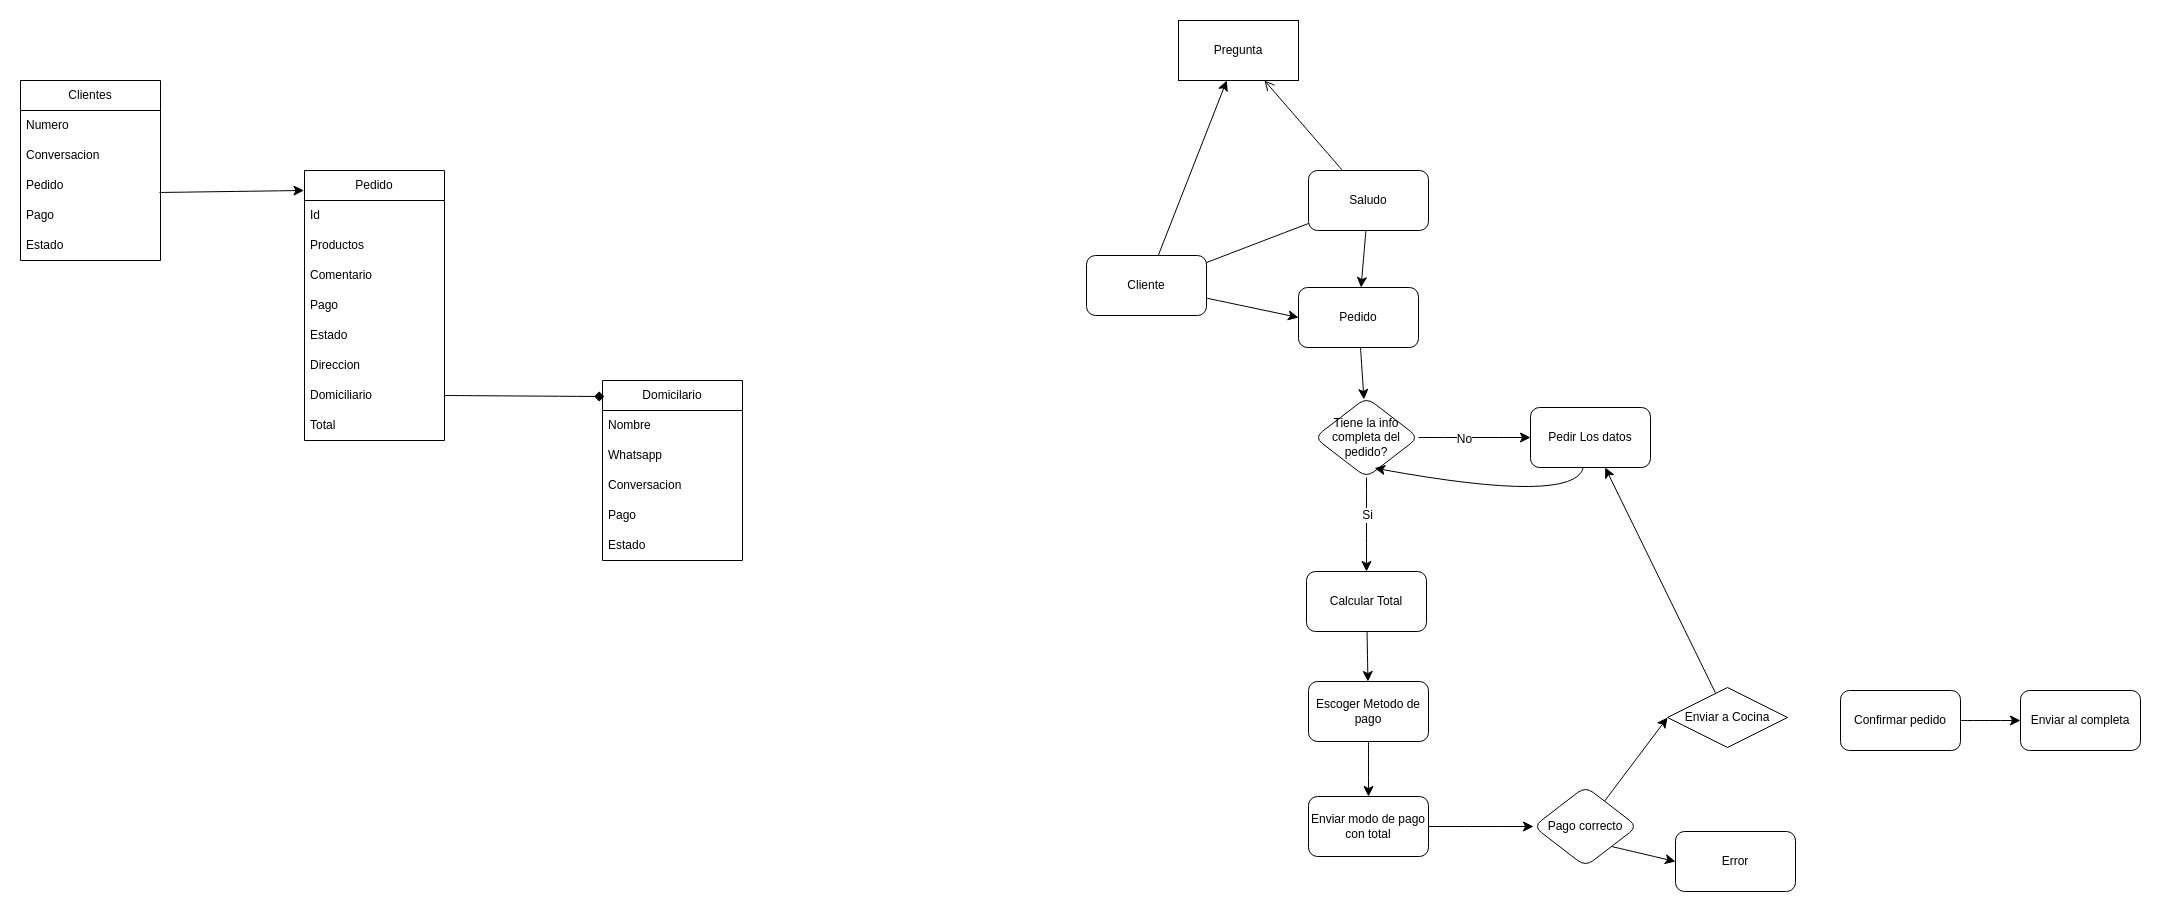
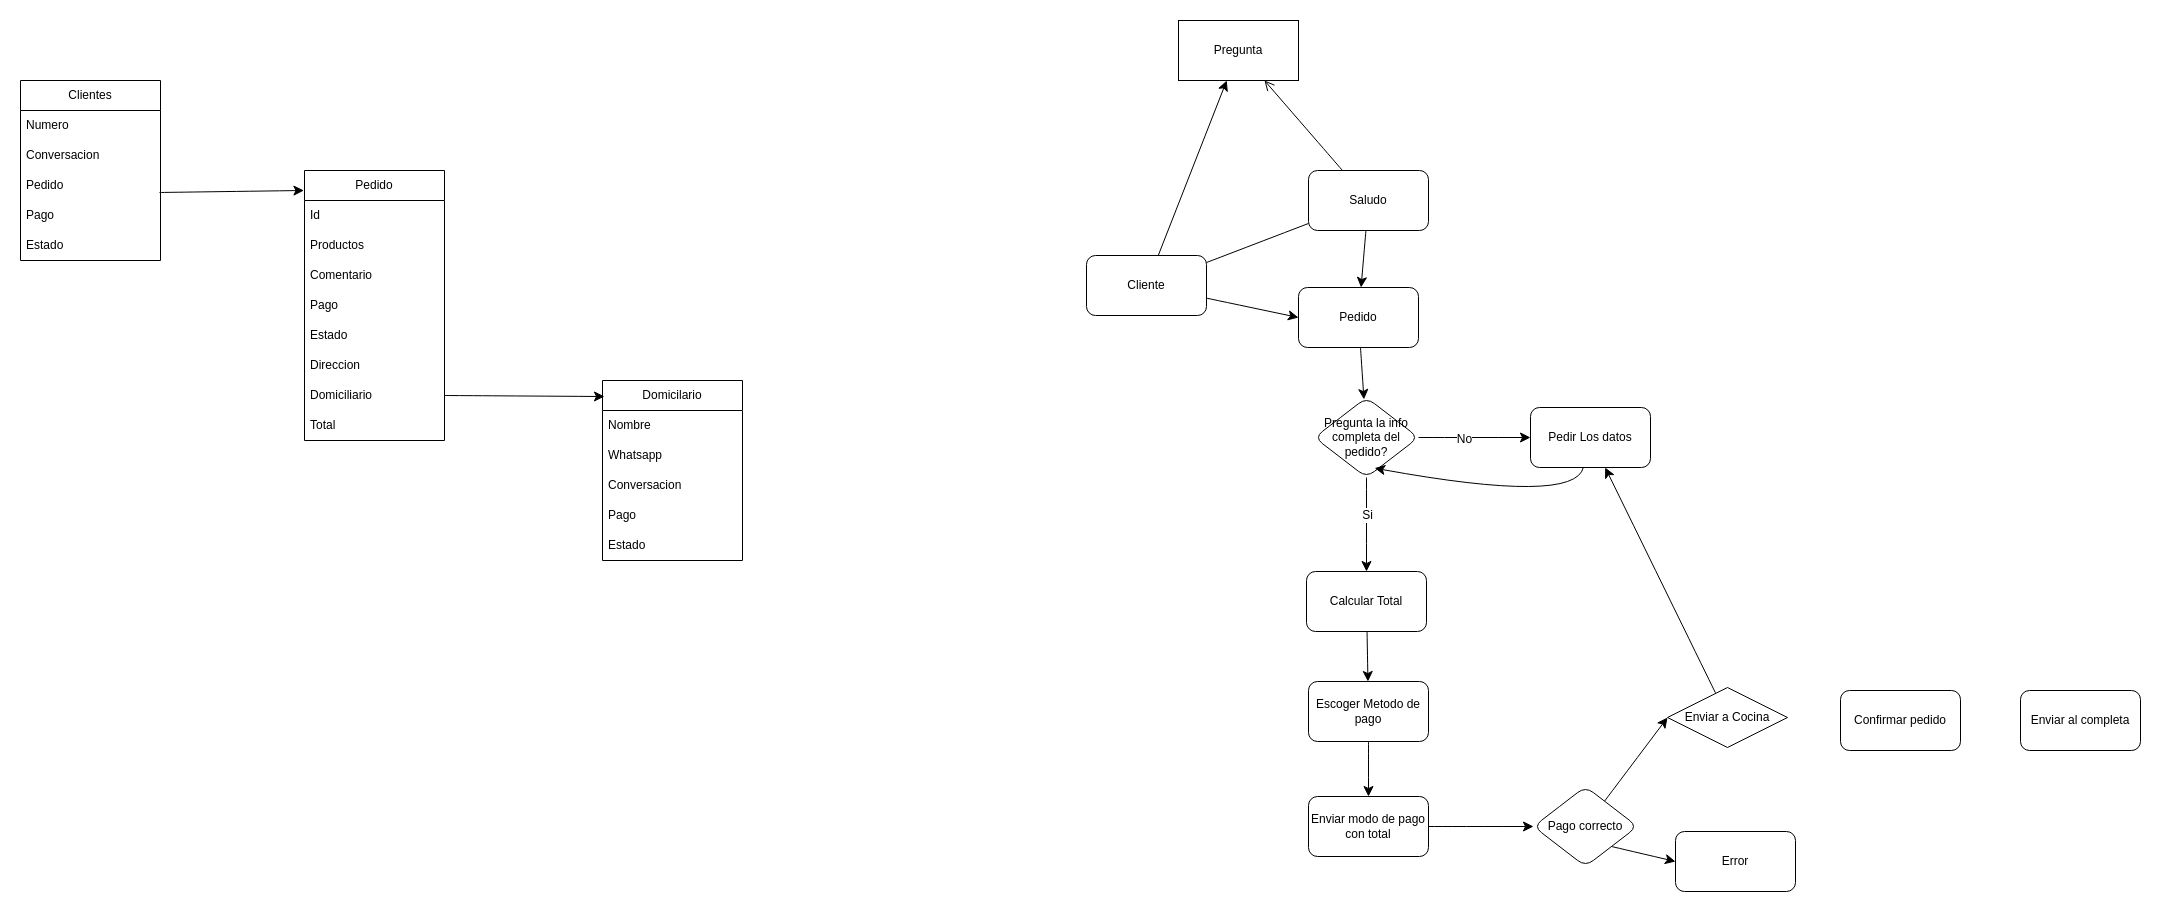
(594, 396) -> (595, 396)
(1367, 438) -> (1367, 438)
(1987, 721) -> none
